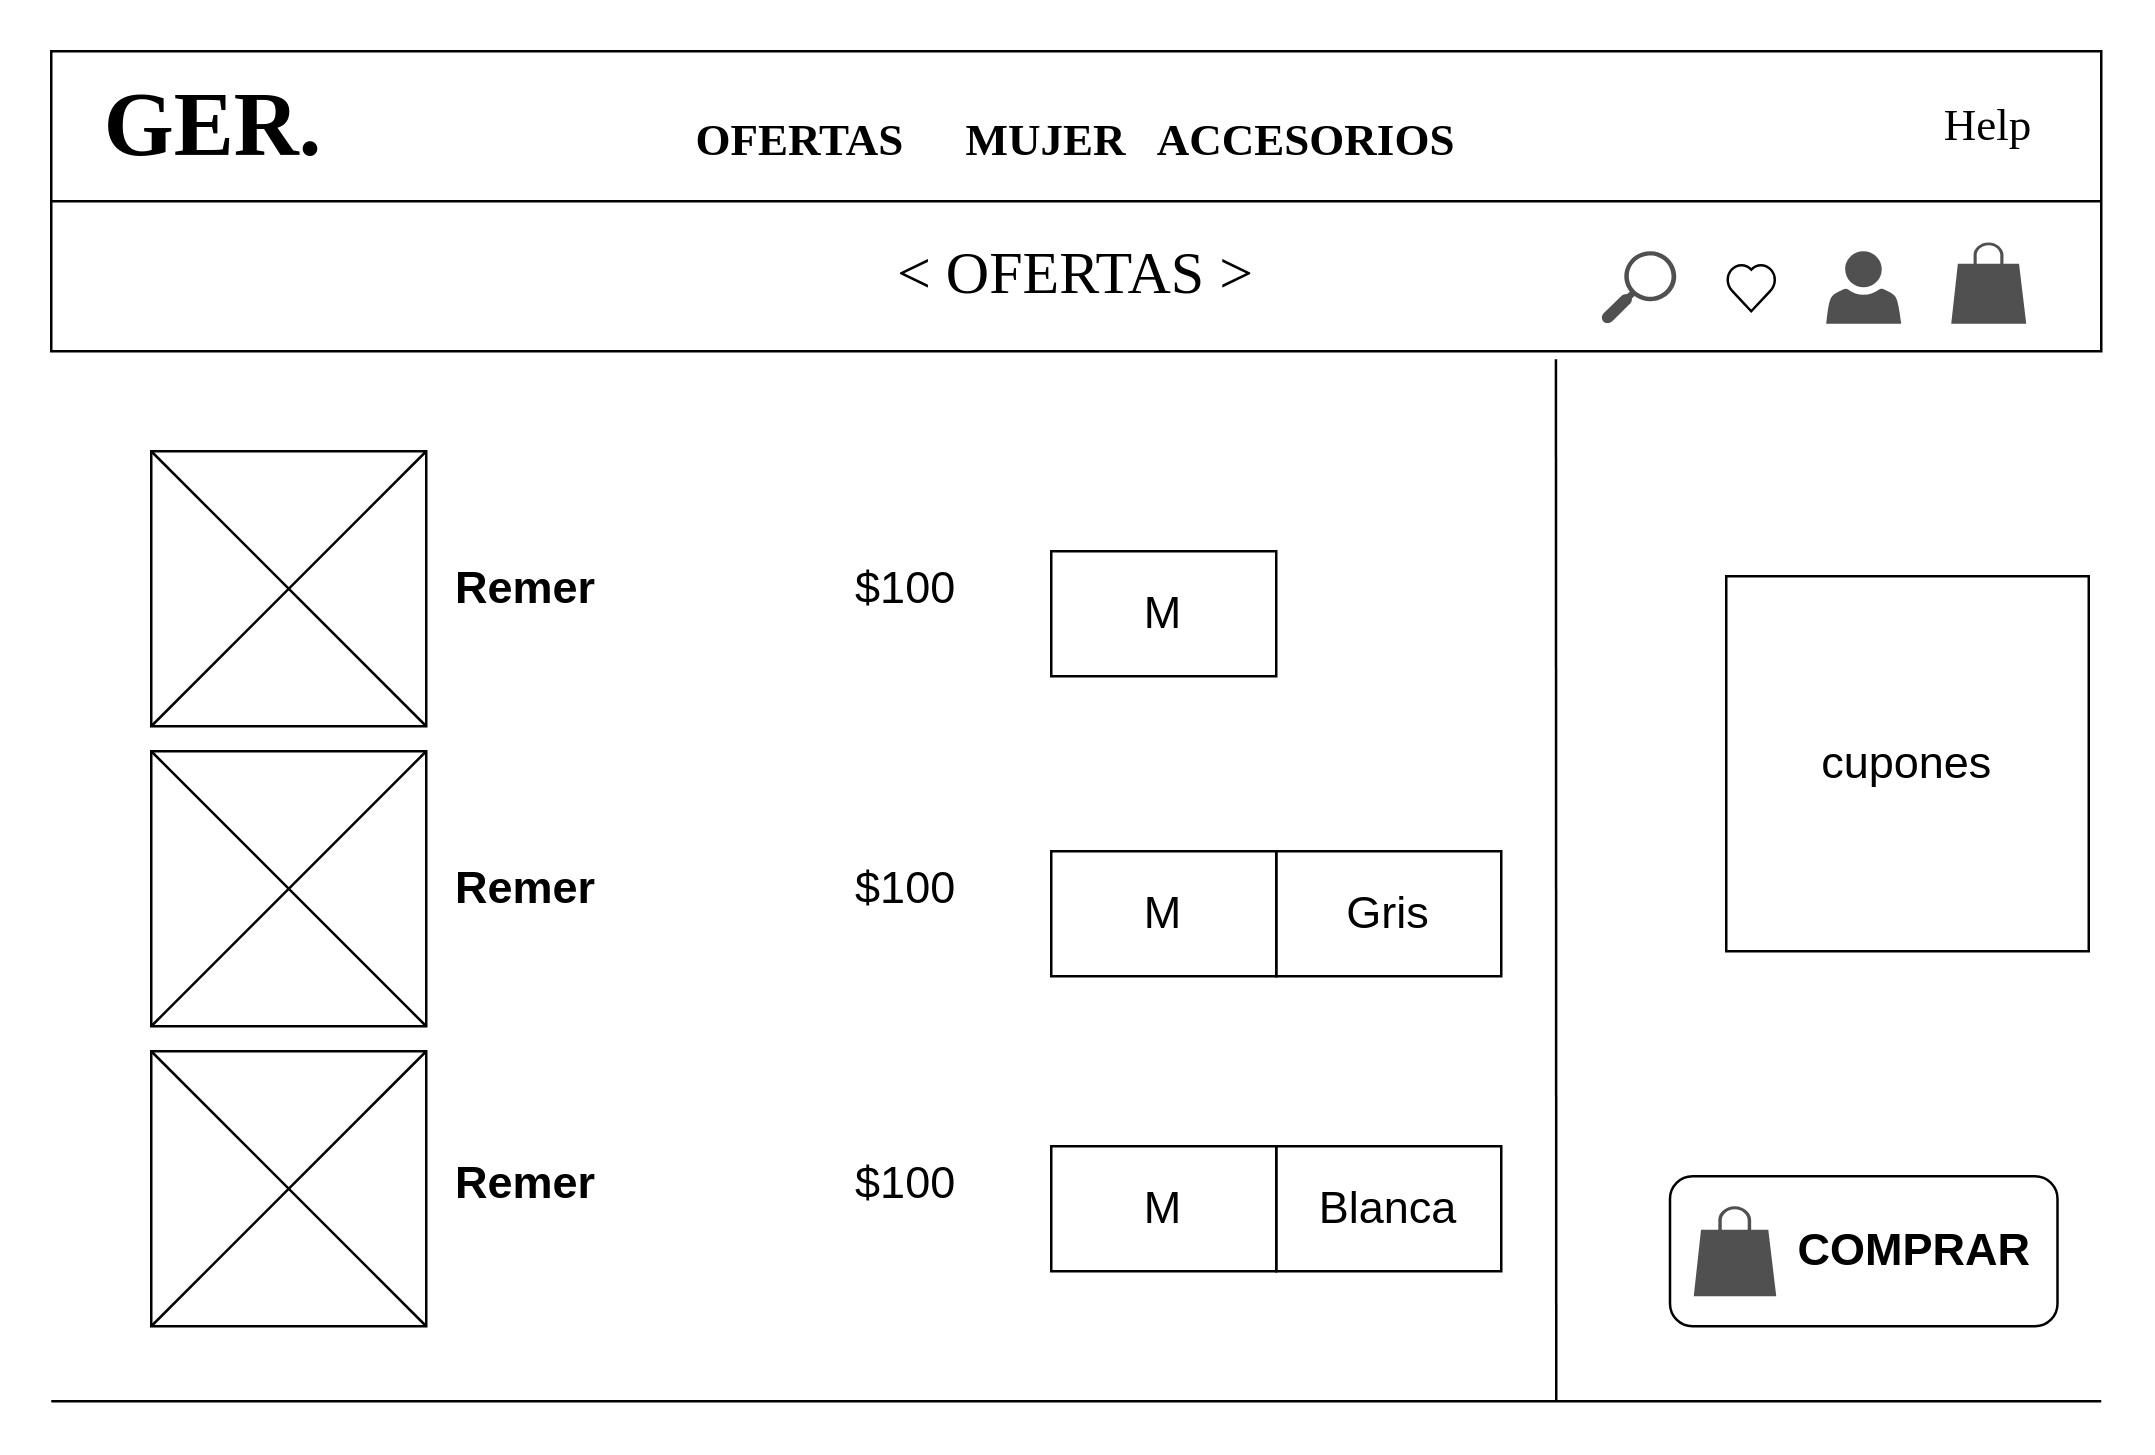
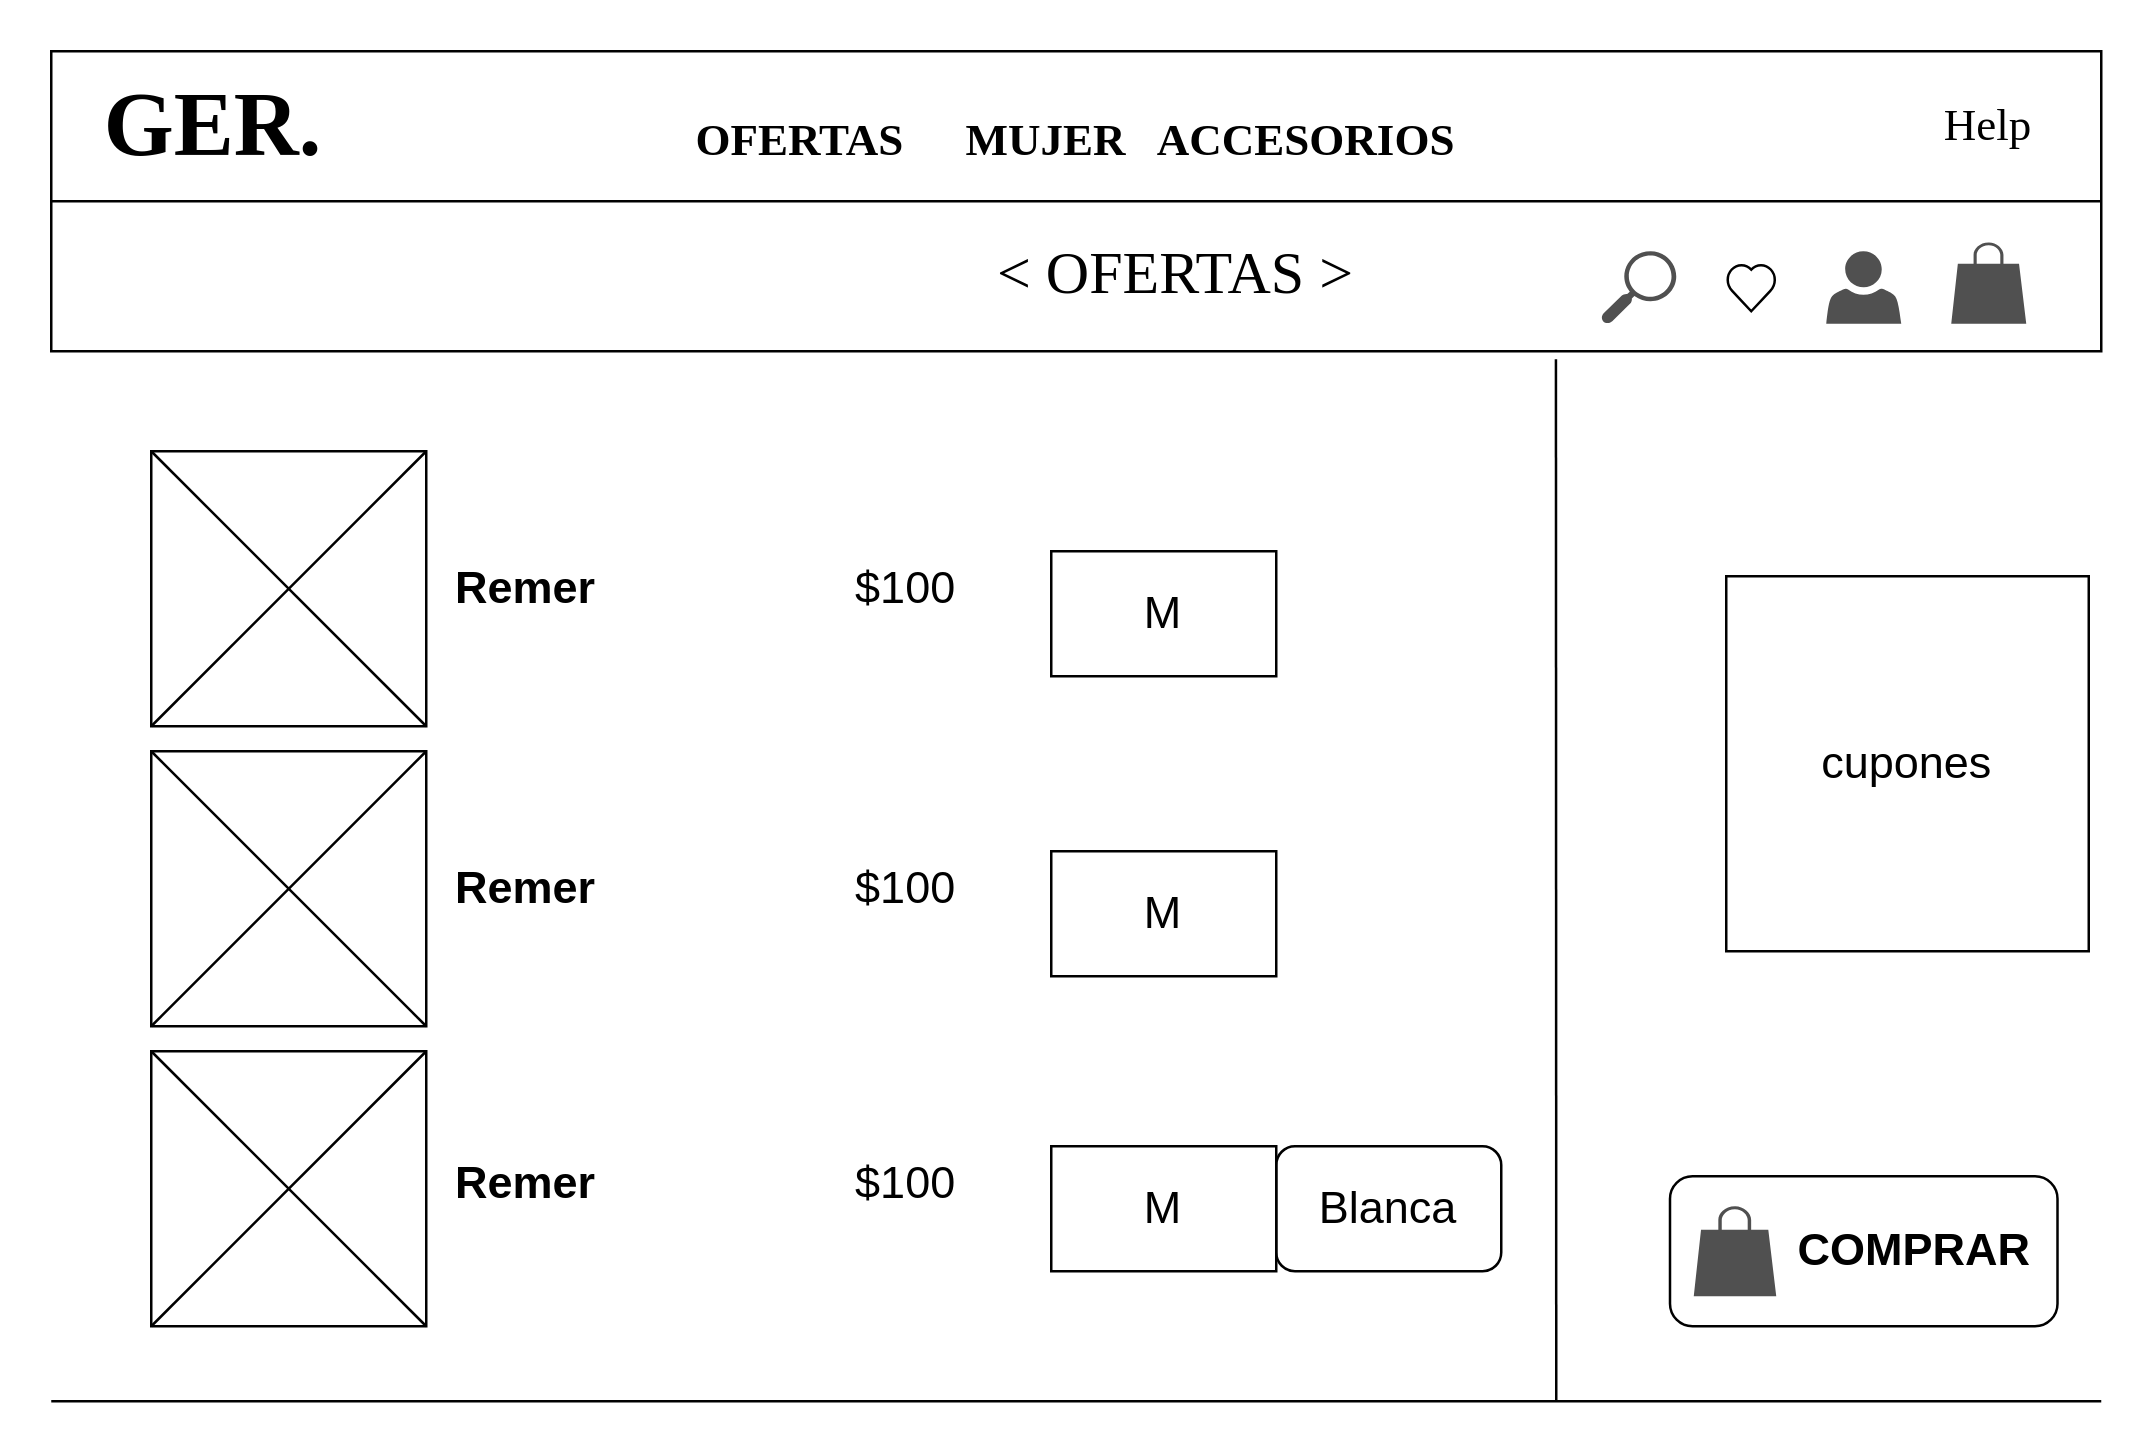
(1076, 274) -> (1176, 274)
(1389, 914) -> none
(1389, 1209) -> (1389, 1209)
